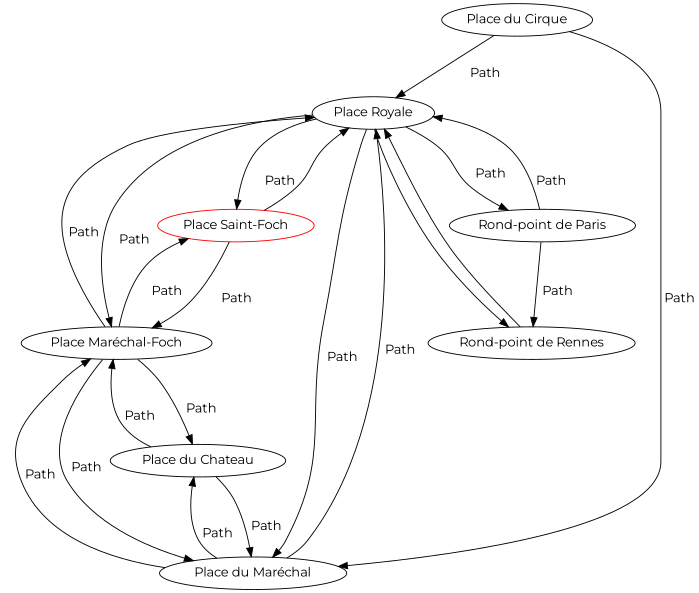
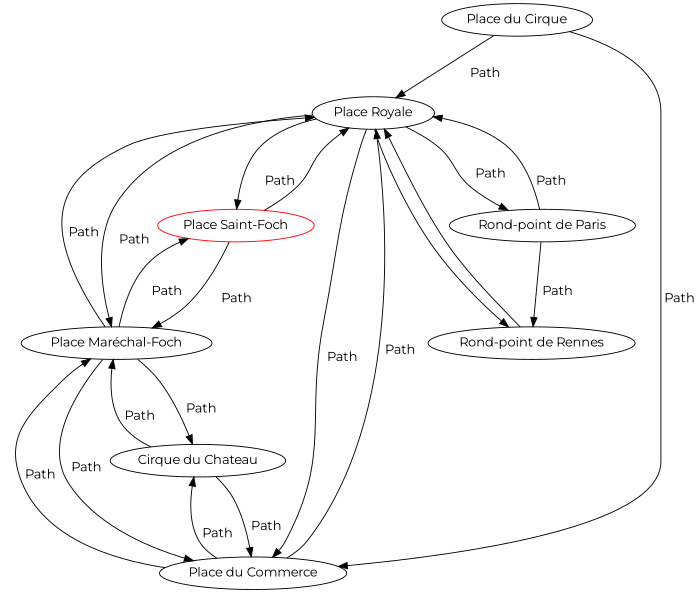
(198, 461) -> (198, 461)
(253, 573) -> (253, 573)
